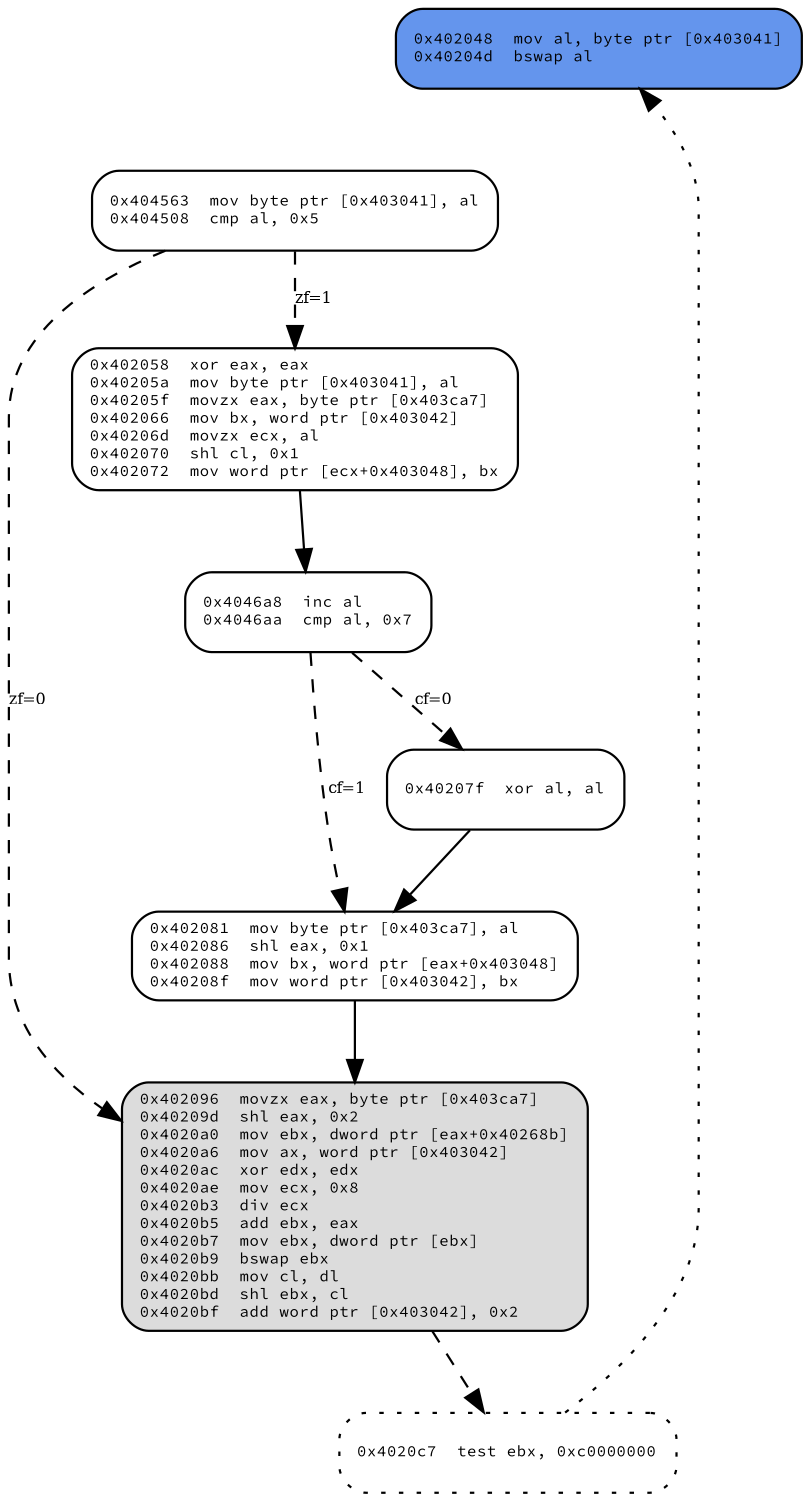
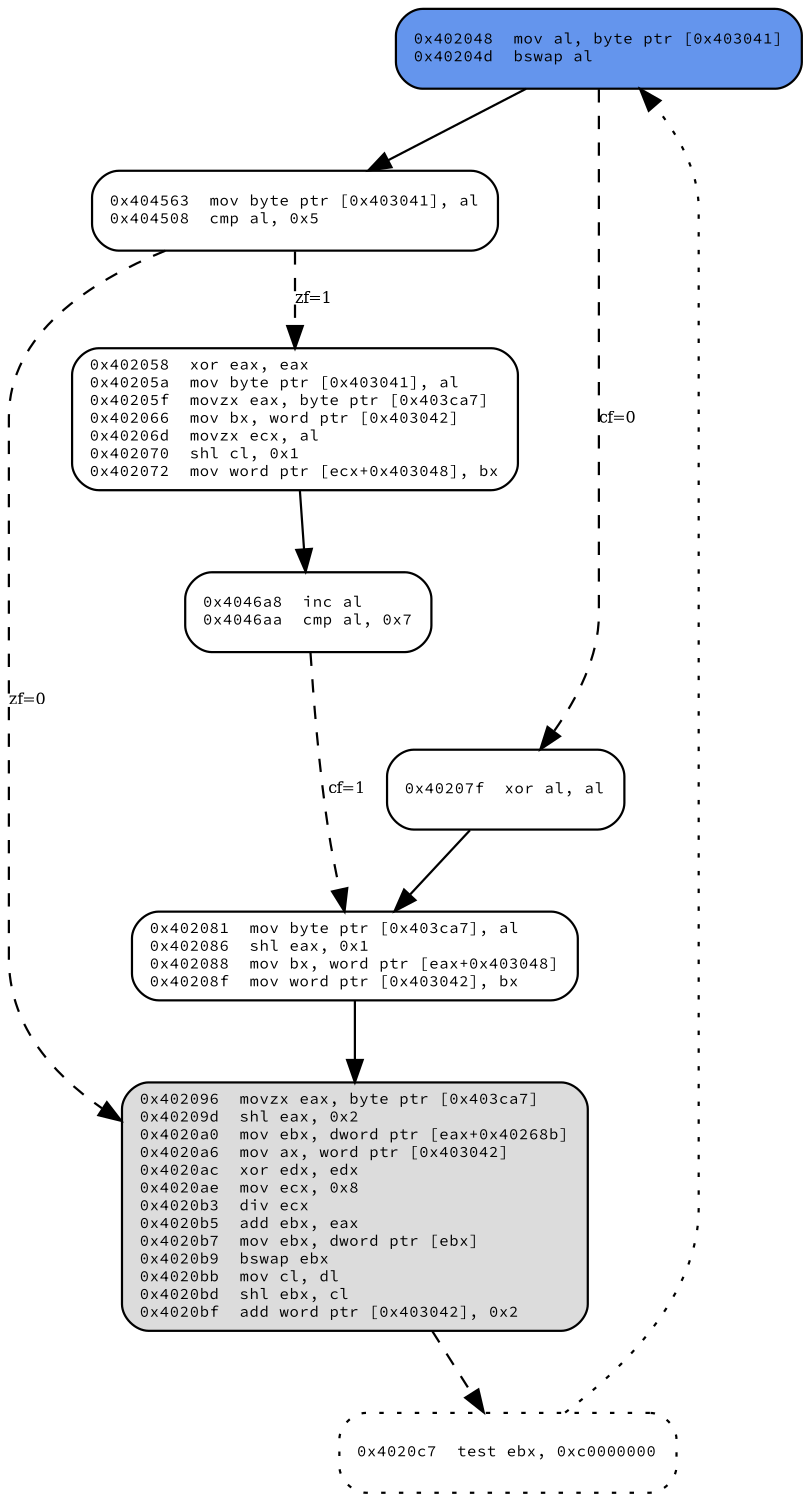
none -> (457, 125)
(399, 694) -> (599, 415)
